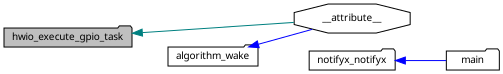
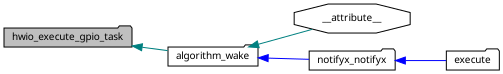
(218, 27) -> (155, 49)
(285, 37) -> (285, 37)
none -> (289, 59)
(473, 61) -> (473, 61)
